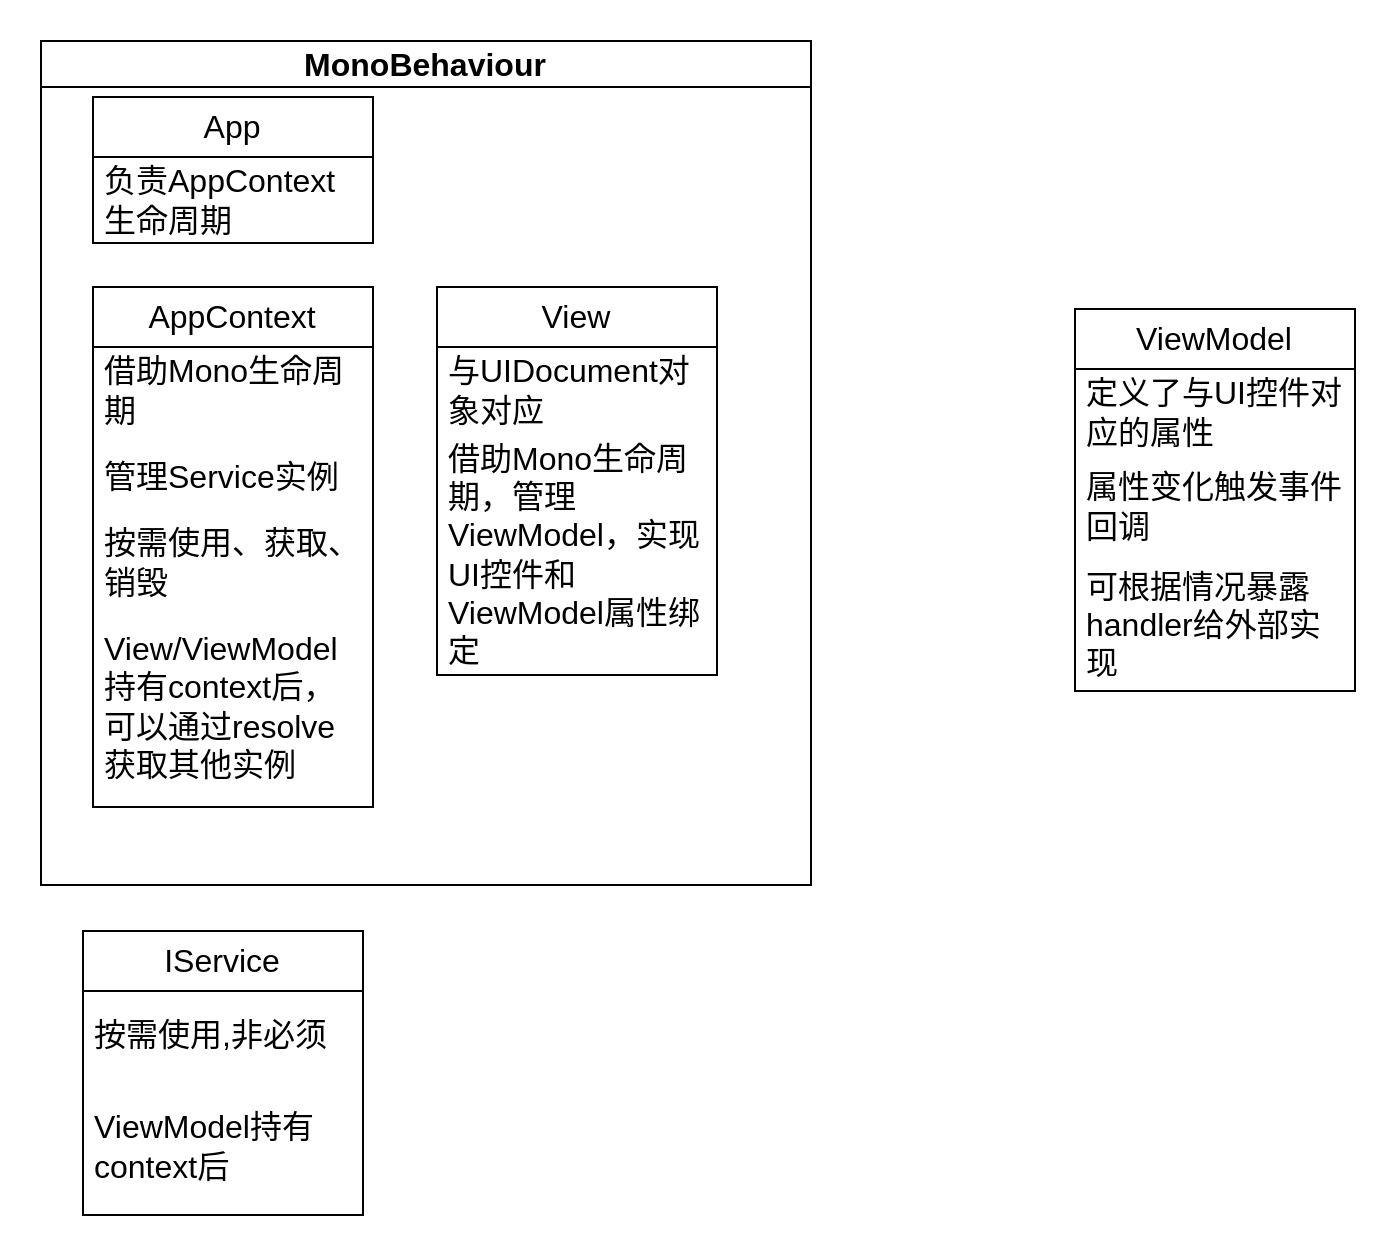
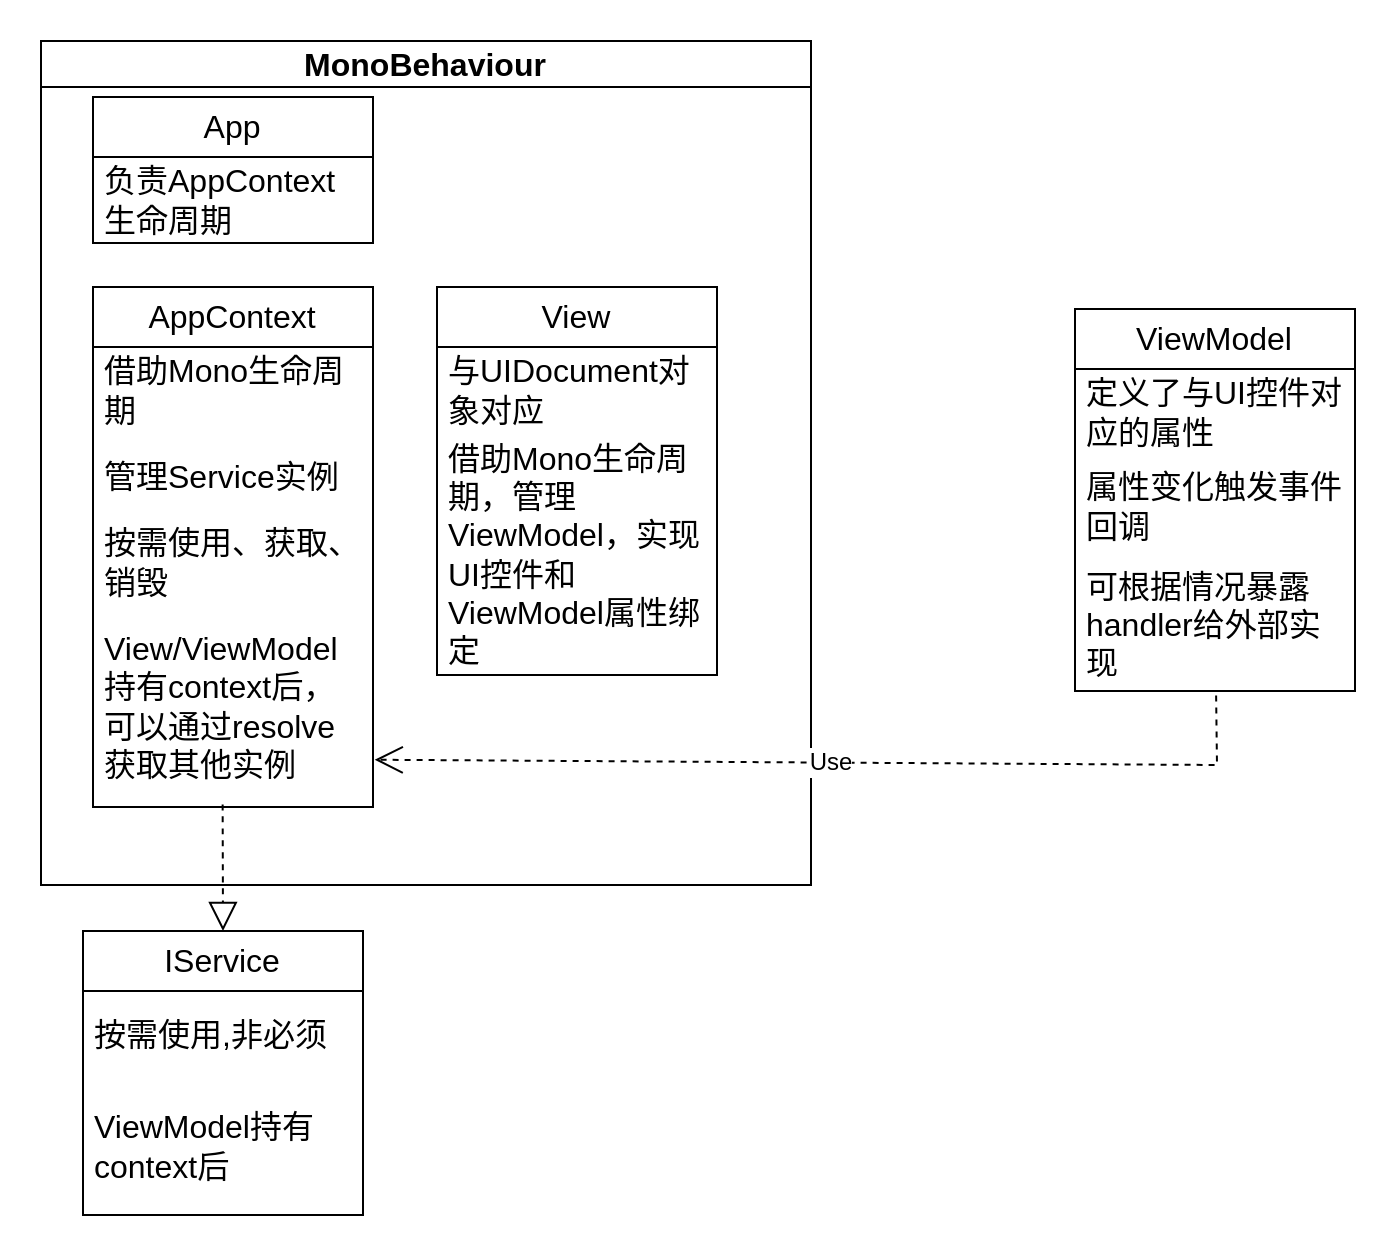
none -> (833, 763)
none -> (223, 858)
